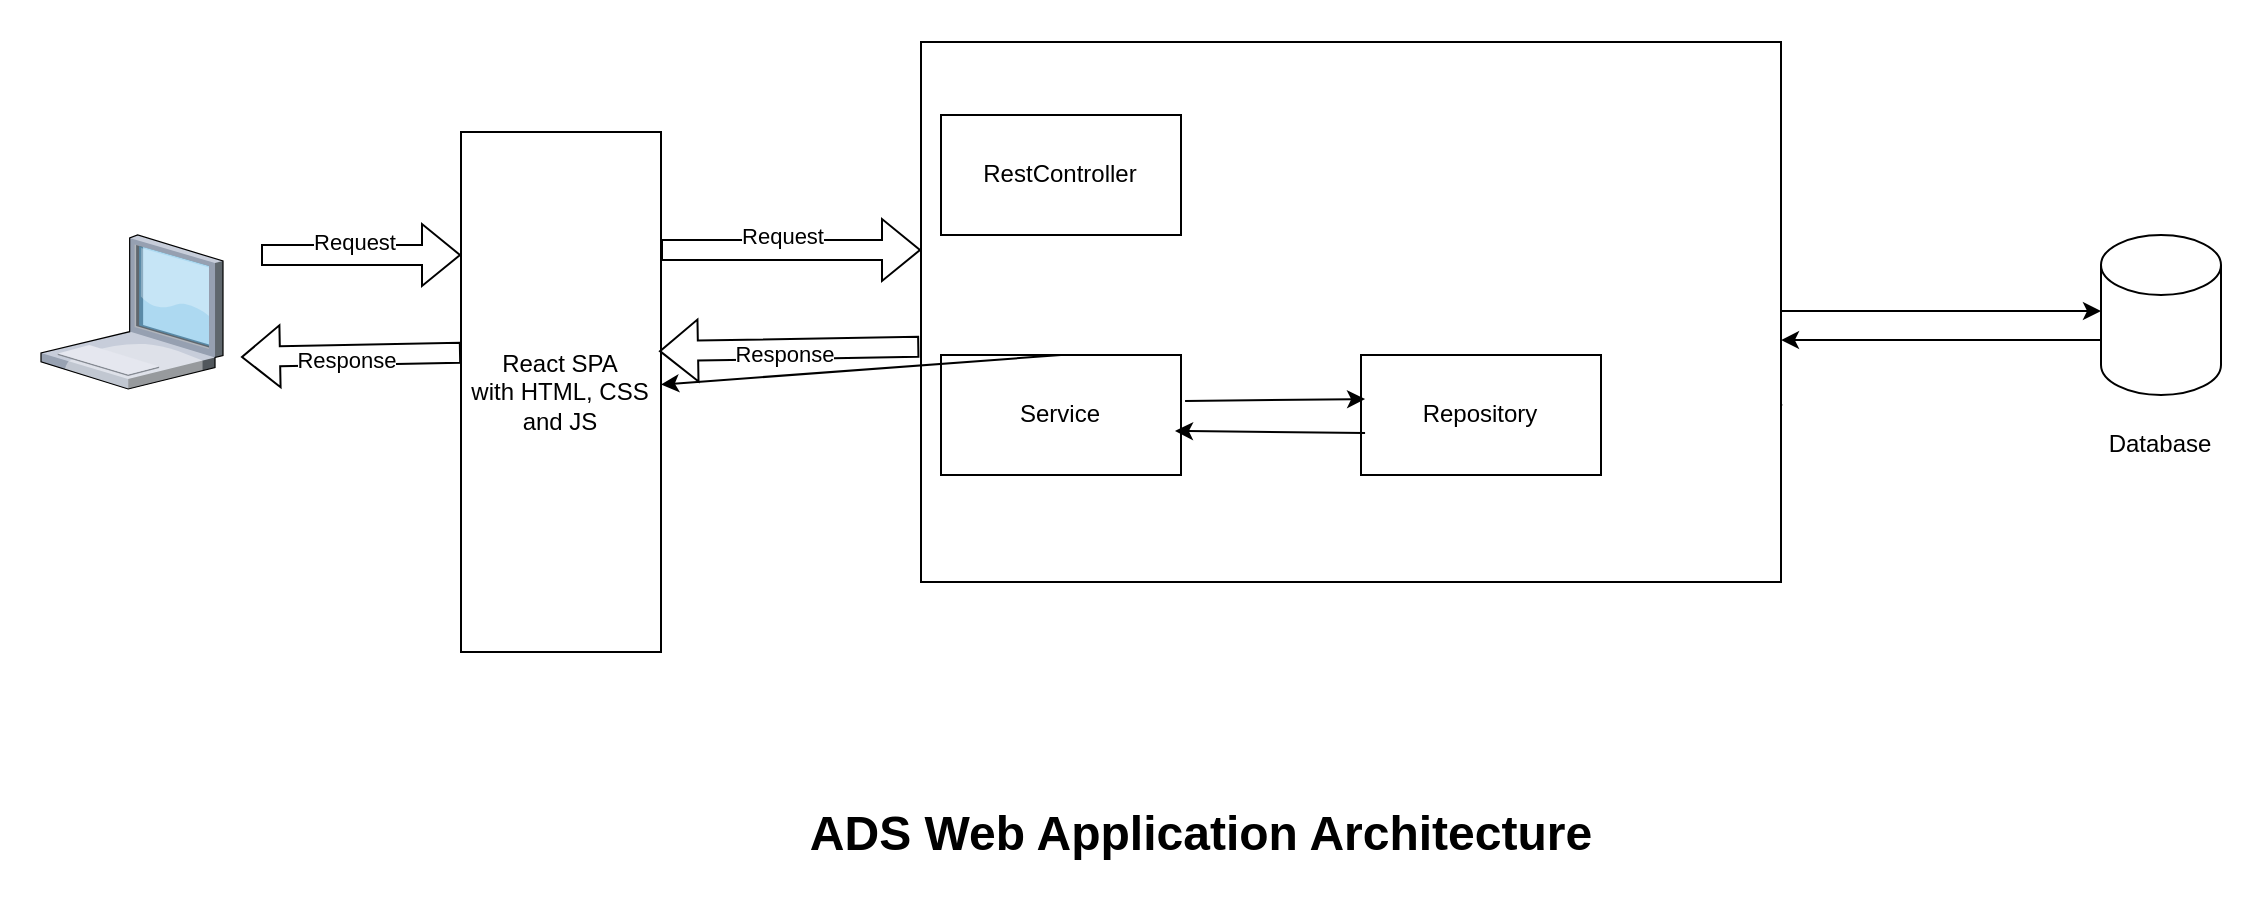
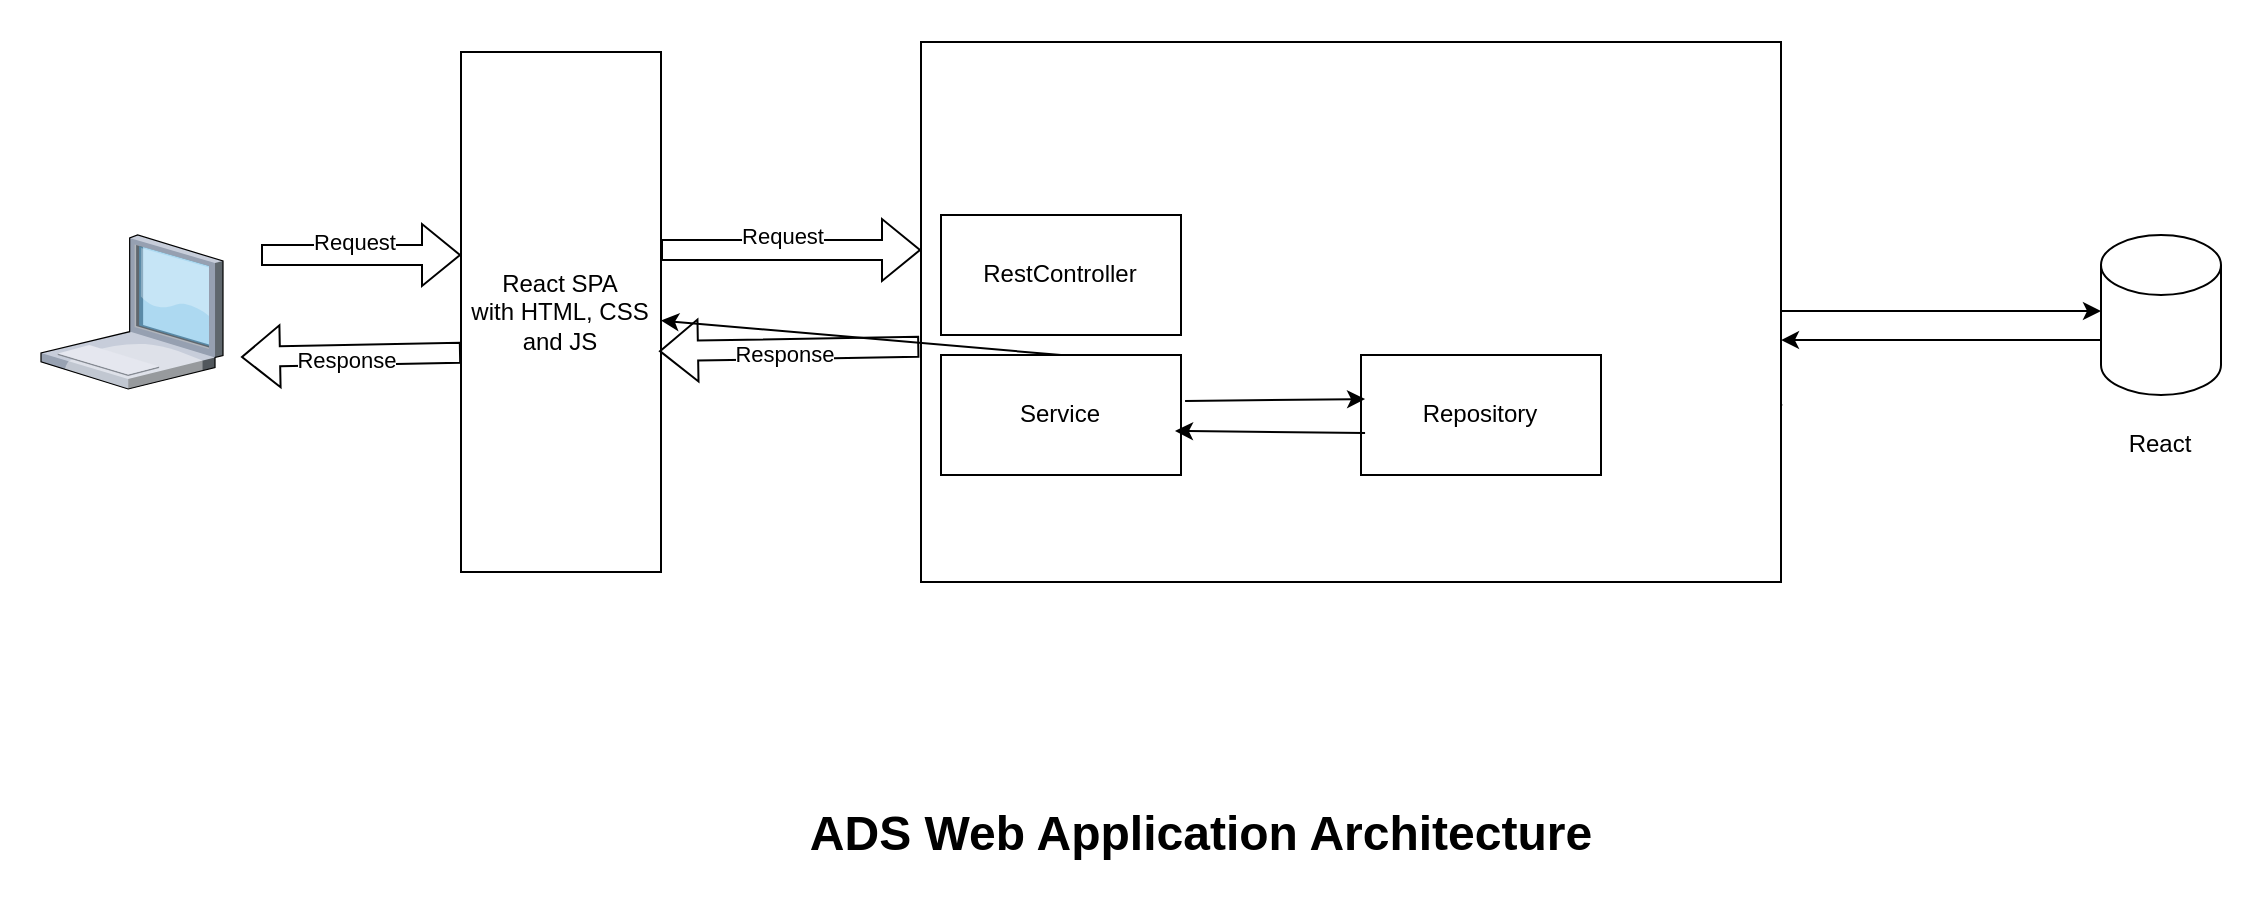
(1061, 175) -> (1061, 275)
(561, 392) -> (561, 312)
(2161, 445) -> (2161, 445)
